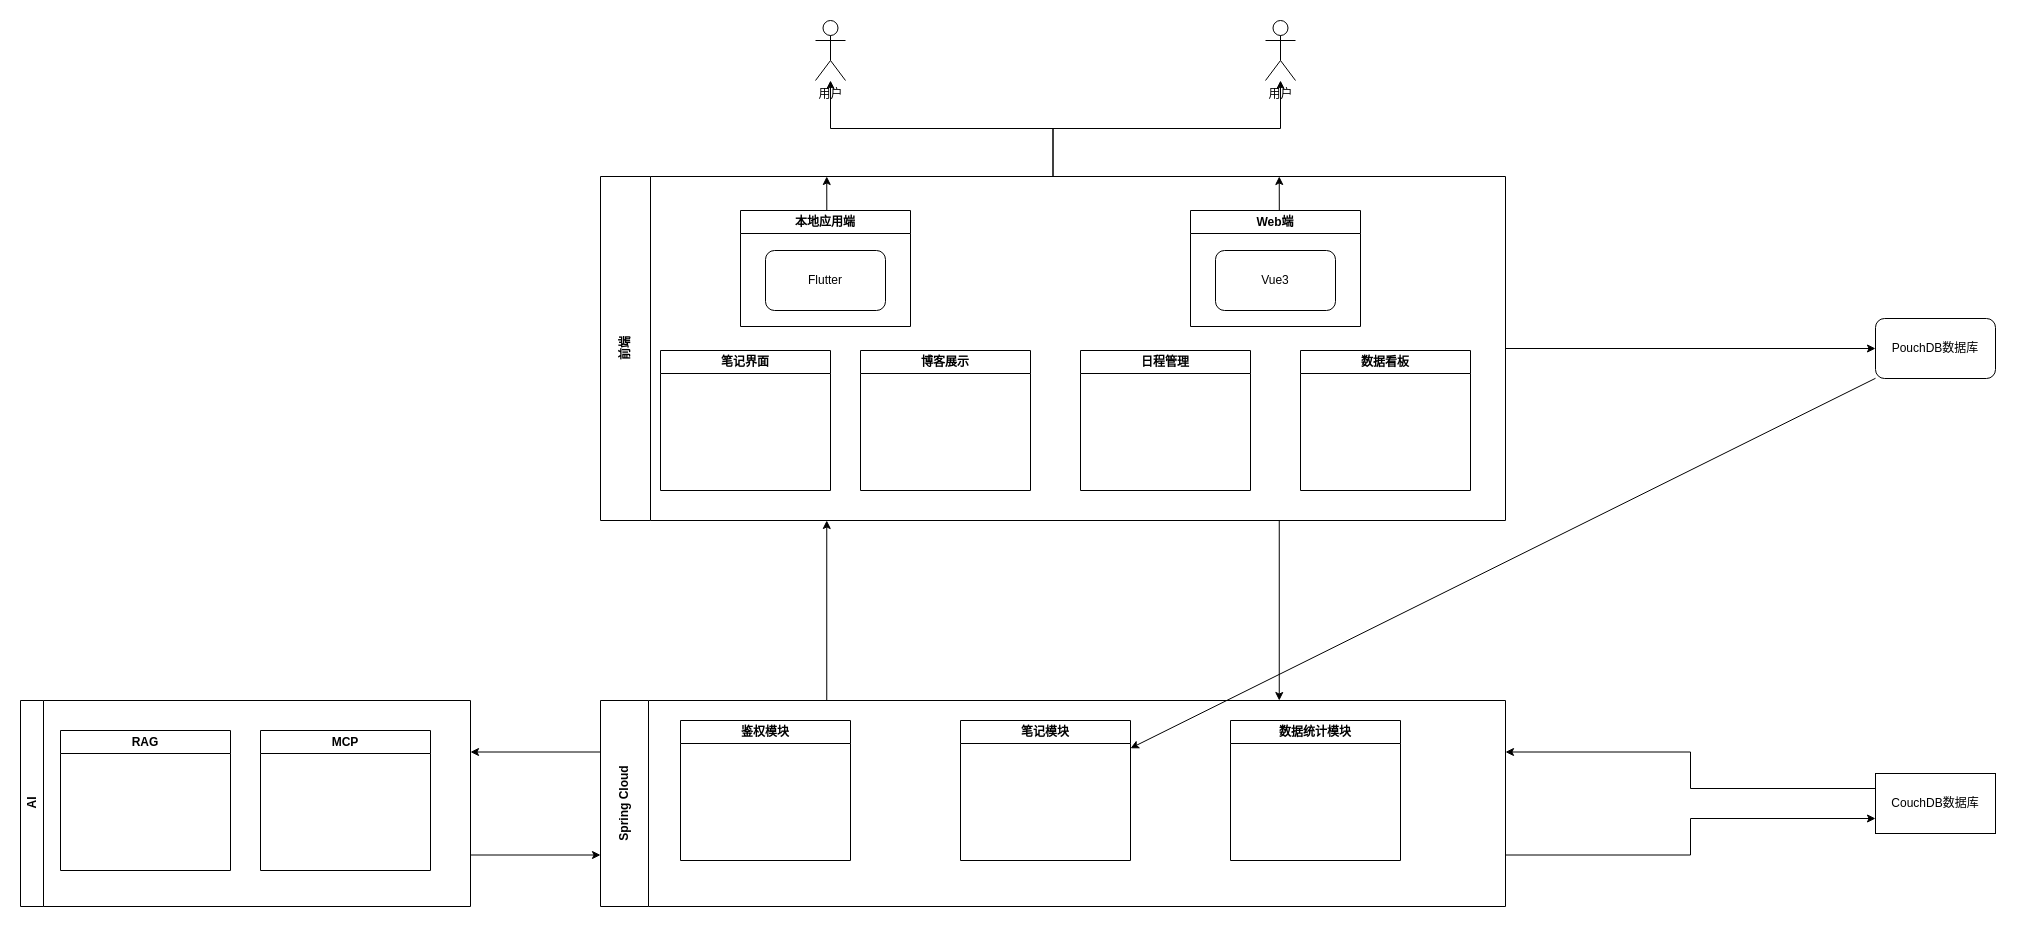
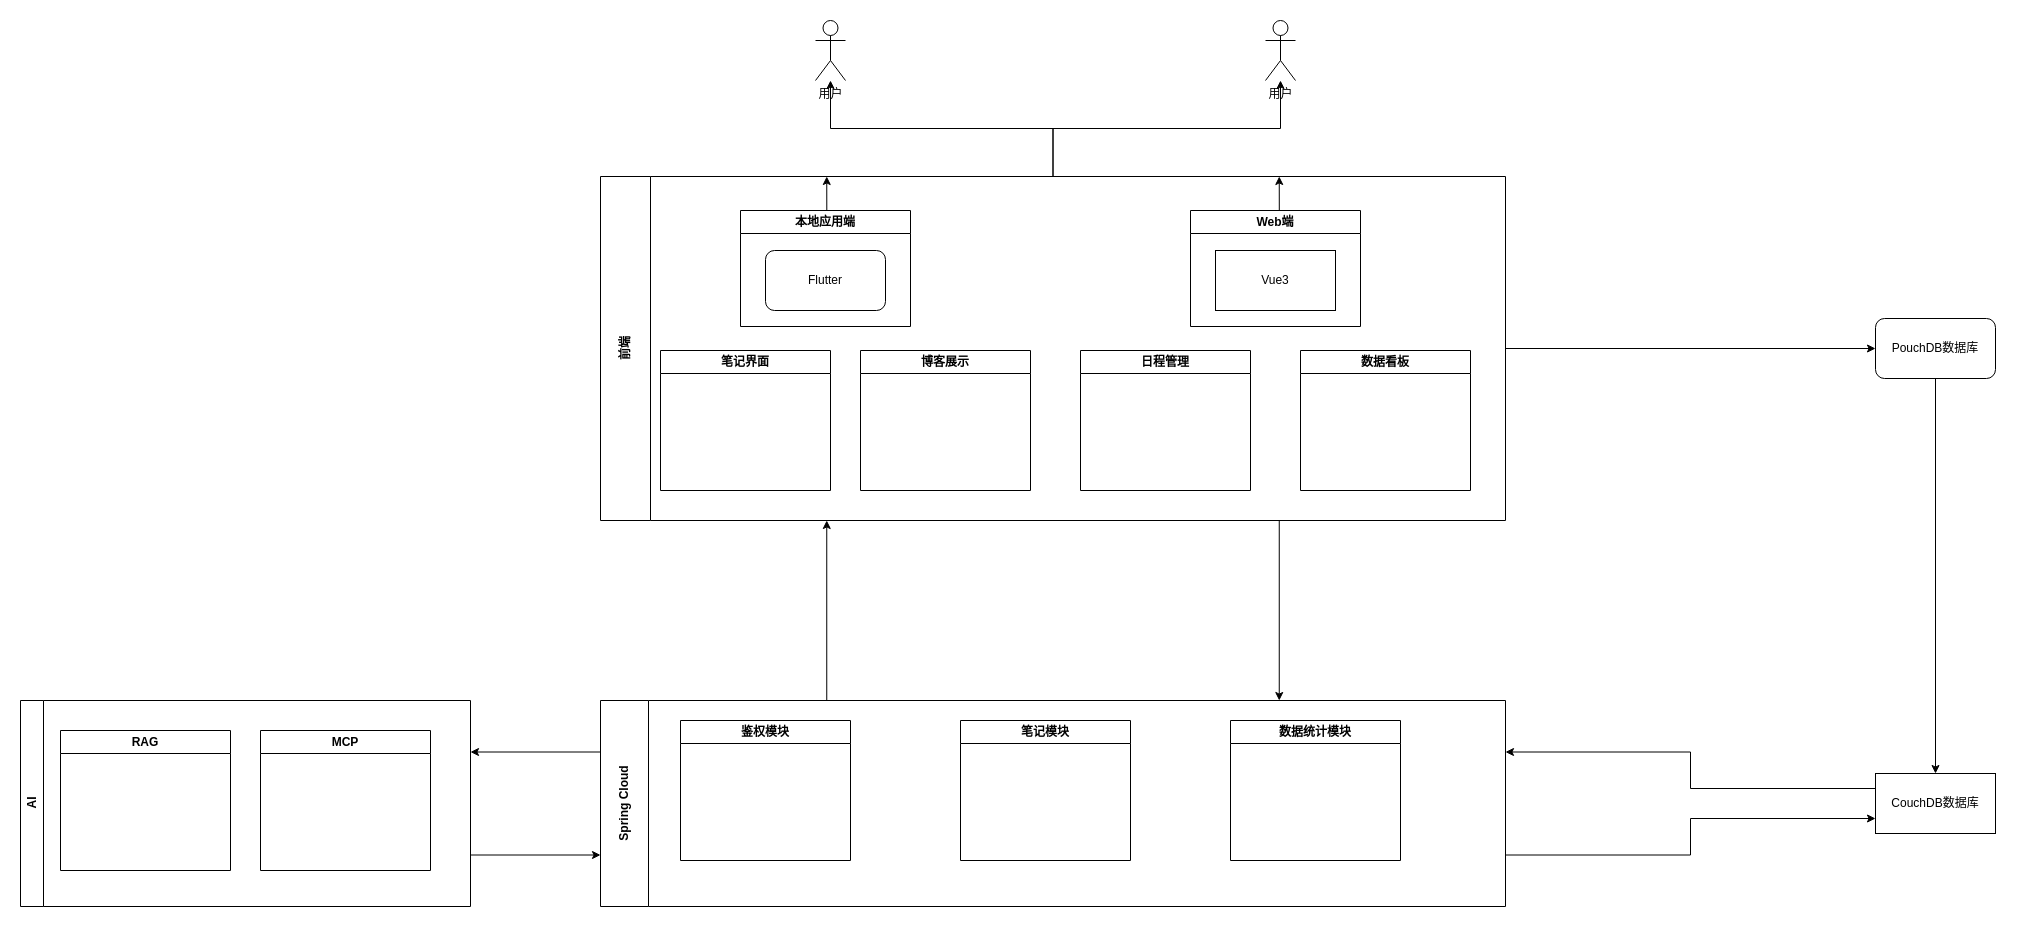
(1276, 281) -> (1276, 281)
(1554, 538) -> (1936, 573)
